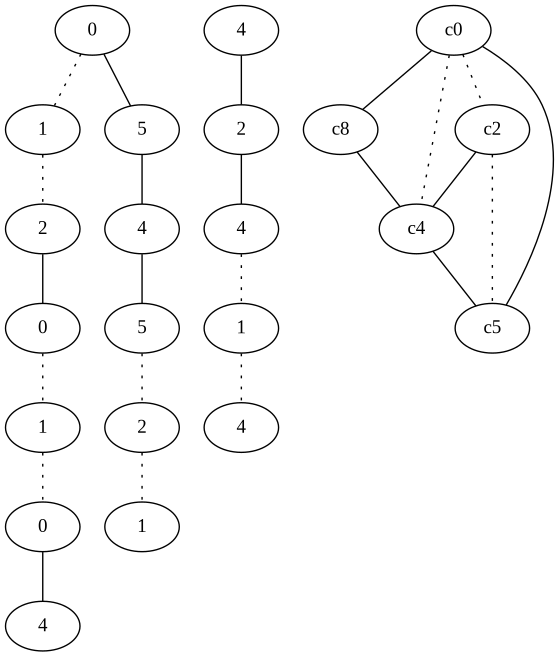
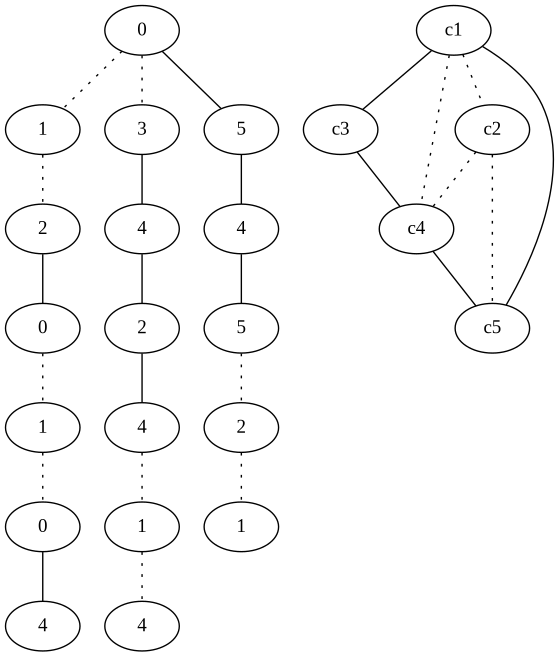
(454, 30) -> (454, 30)
none -> (142, 130)
(341, 130) -> (341, 130)
(454, 179) -> (454, 179)
